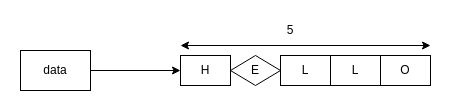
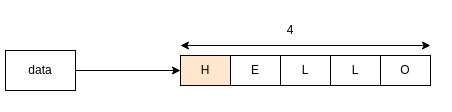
(291, 31) -> (291, 31)
(56, 71) -> (41, 71)
(206, 71) -> (206, 71)
(256, 71) -> (256, 71)
